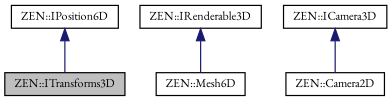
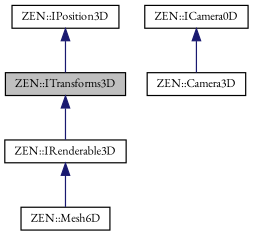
(65, 17) -> (65, 17)
(335, 17) -> (196, 17)
(335, 84) -> (196, 84)
none -> (65, 124)
